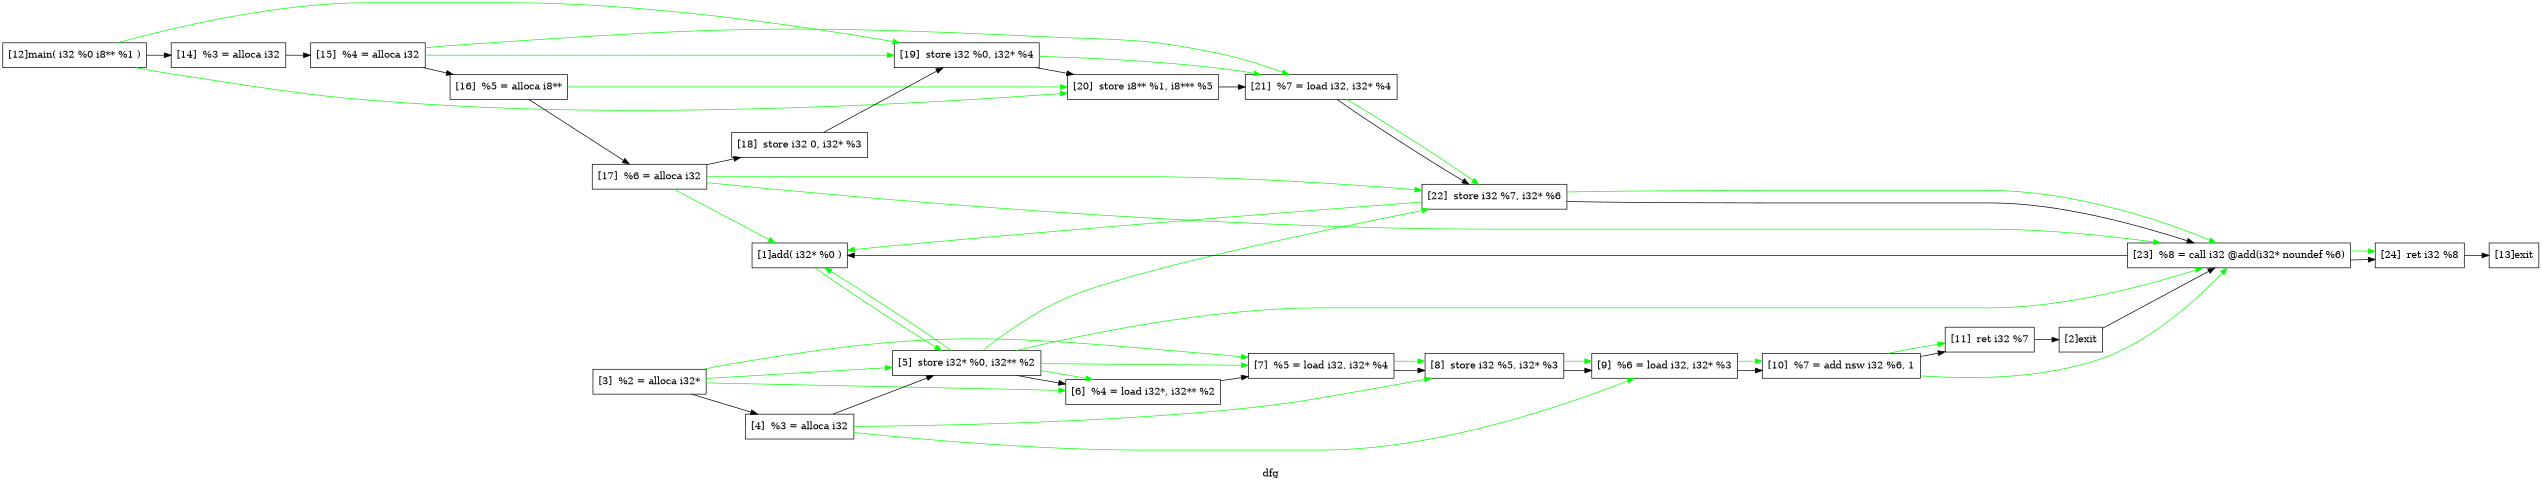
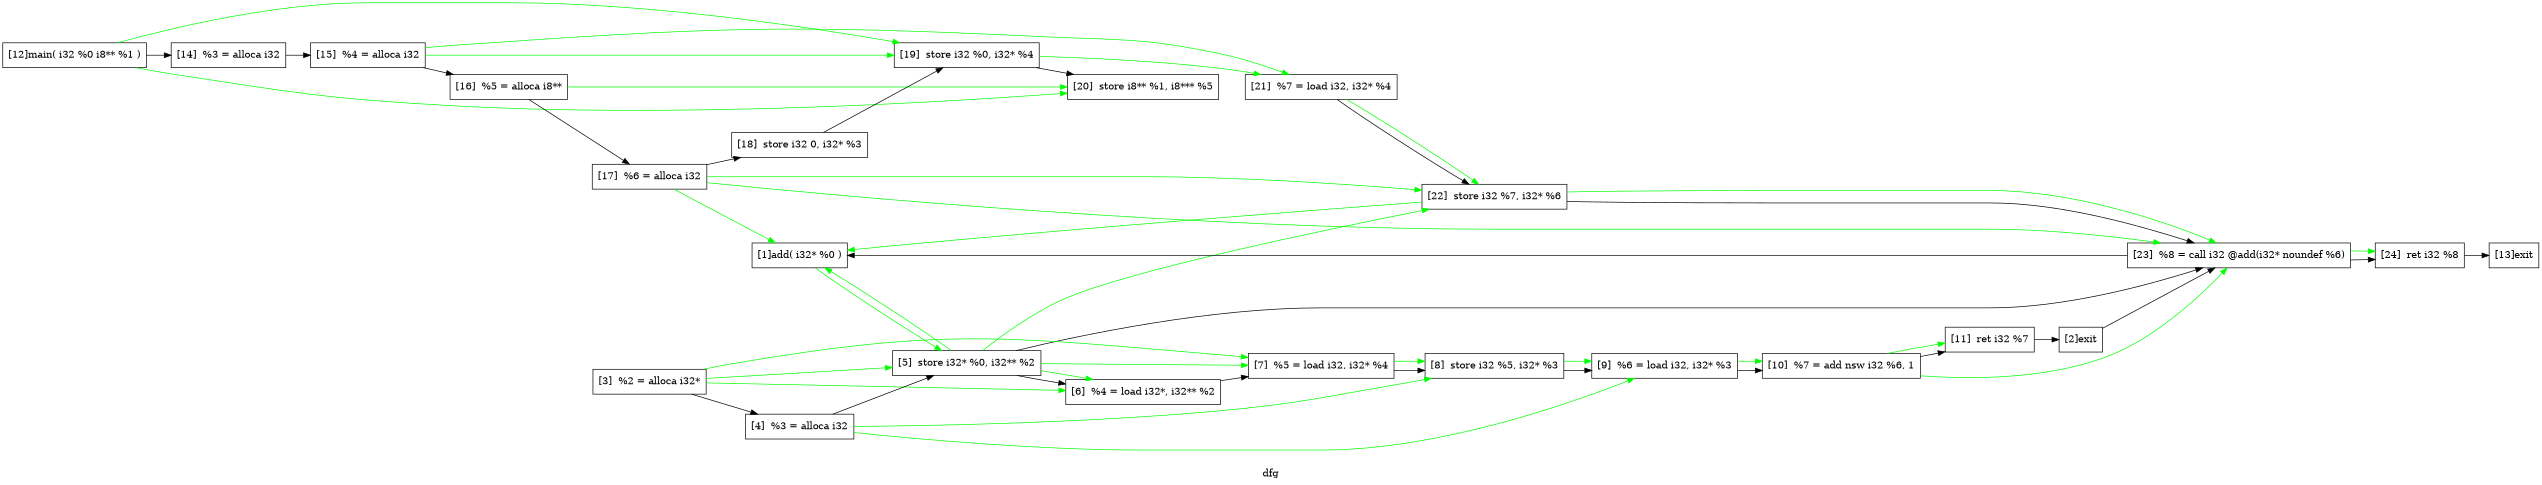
(1228, 87) -> none
(1606, 308) -> (1606, 308)
